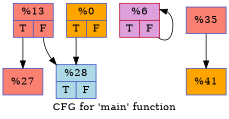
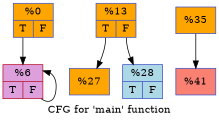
(33, 20) -> (116, 20)
(206, 20) -> (196, 20)
(76, 47) -> (23, 47)
(23, 82) -> (89, 82)
(206, 82) -> (196, 82)
